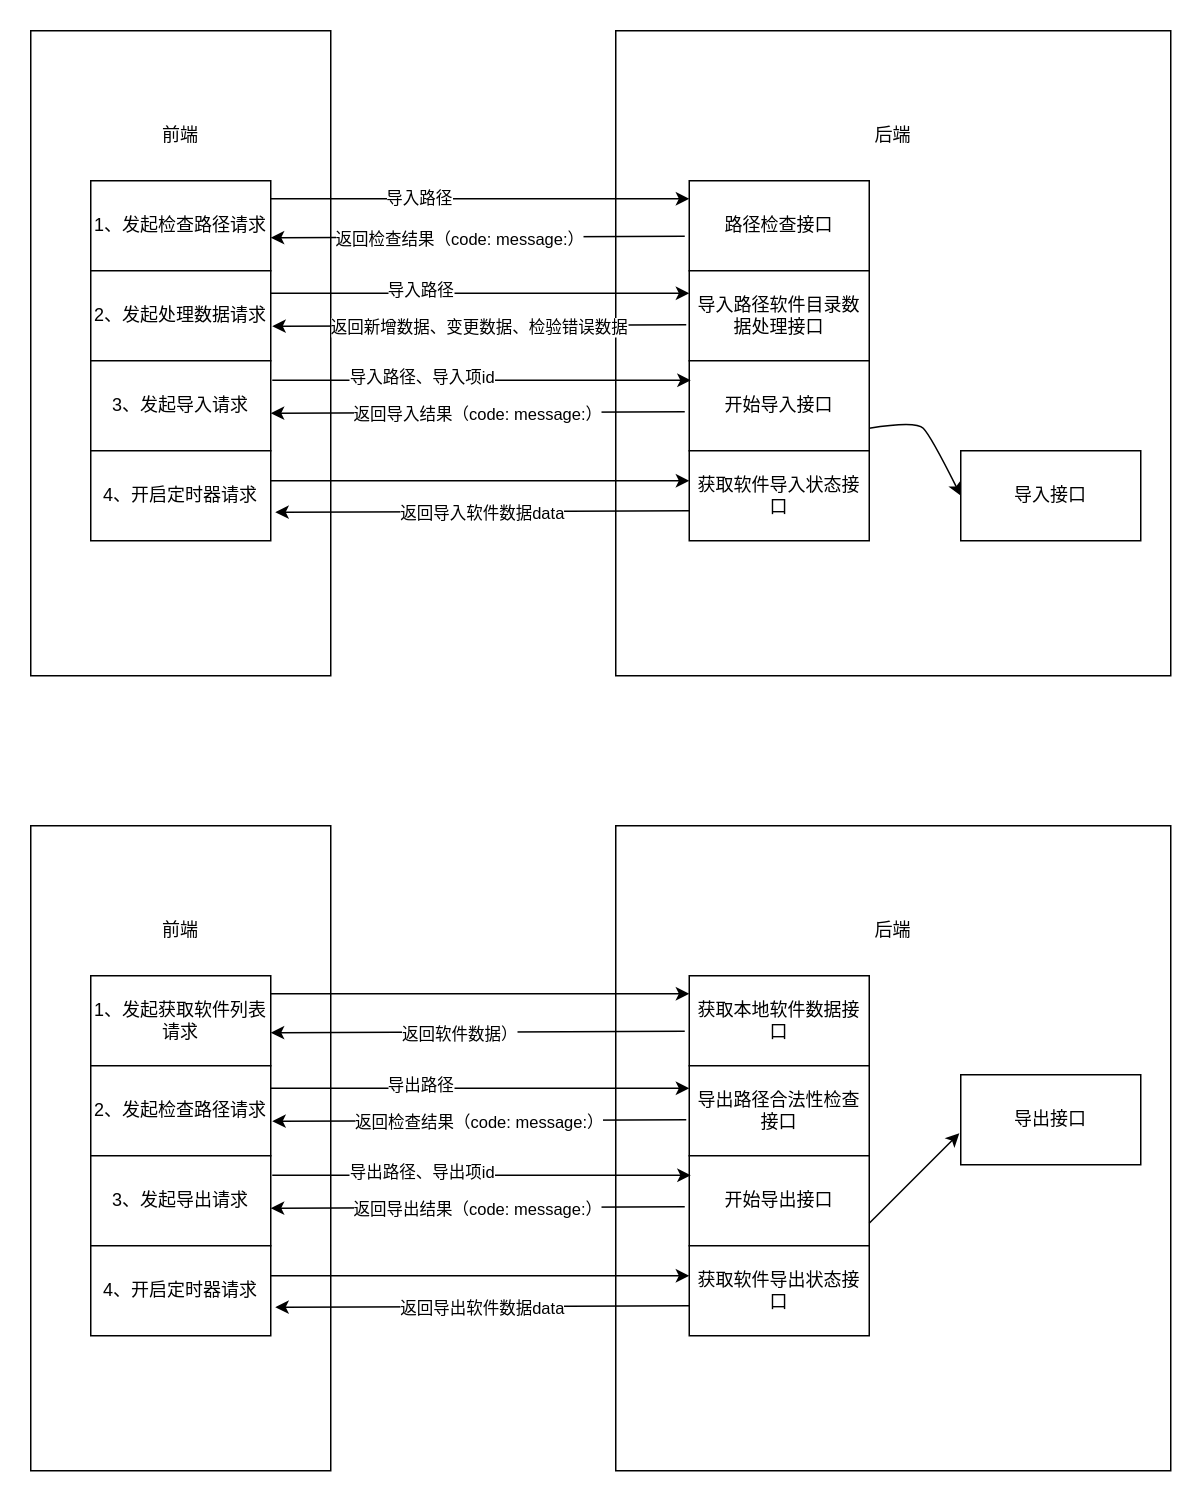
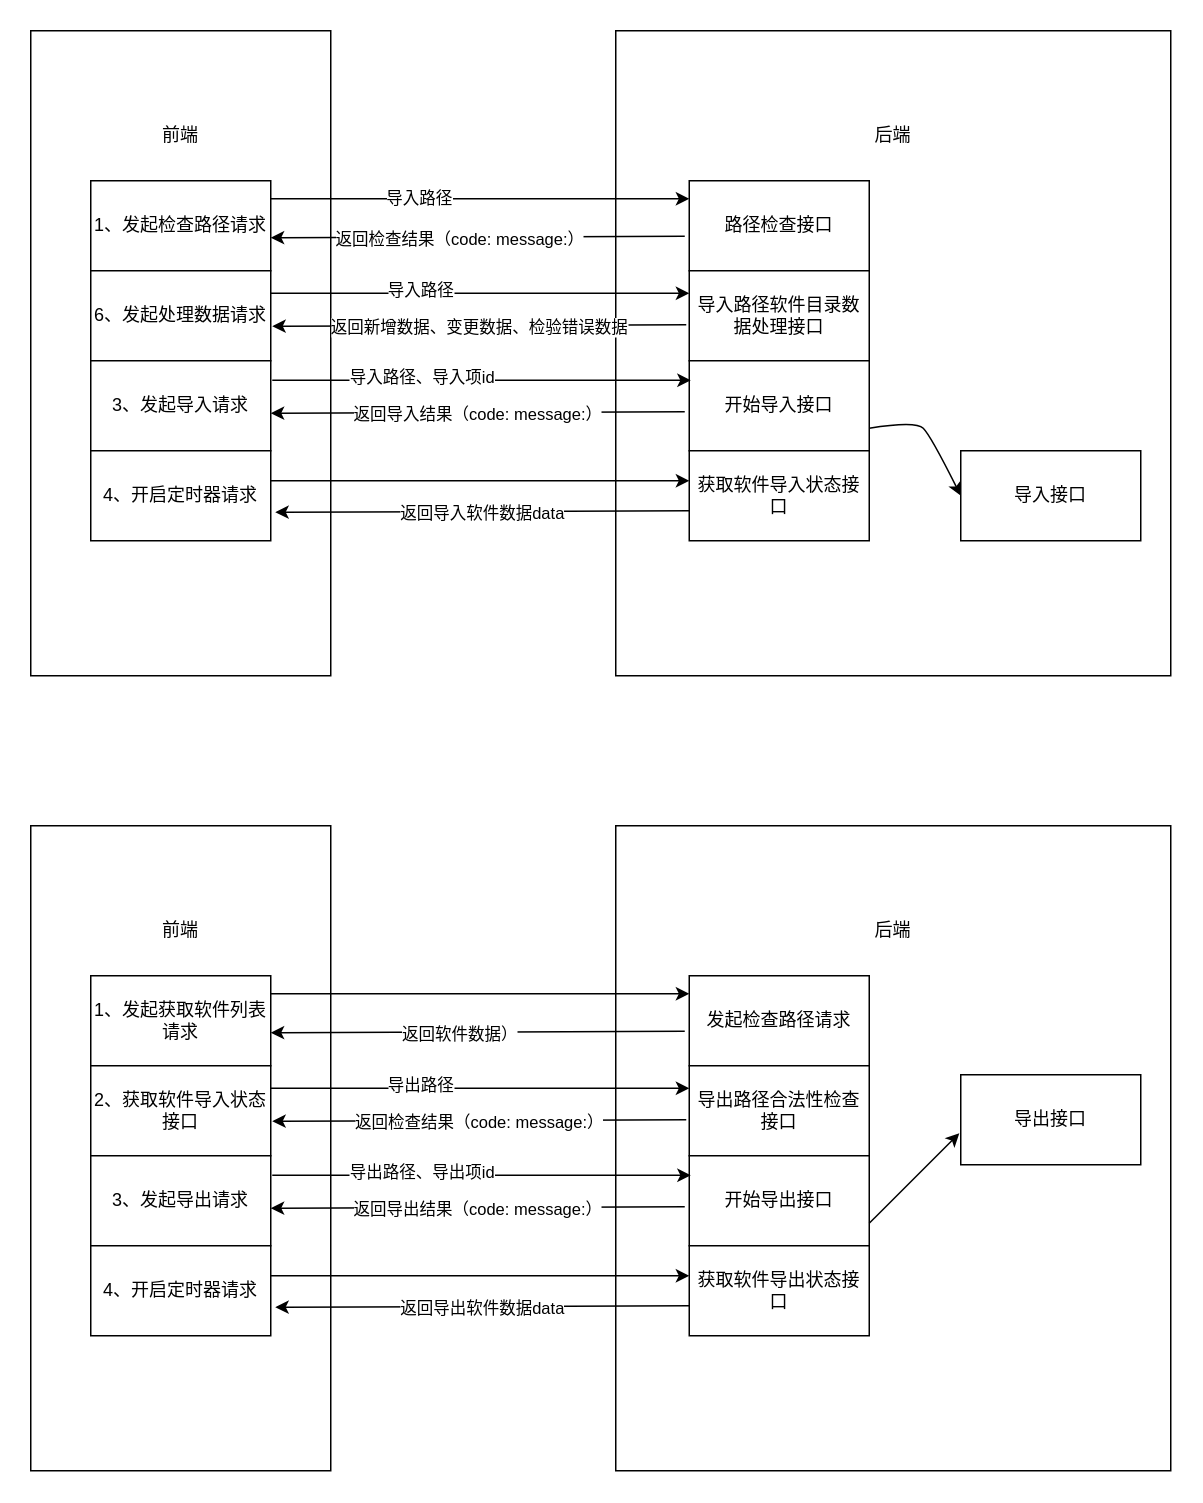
(181, 316) -> (181, 316)
(779, 1021) -> (779, 1021)
(181, 1111) -> (181, 1111)
